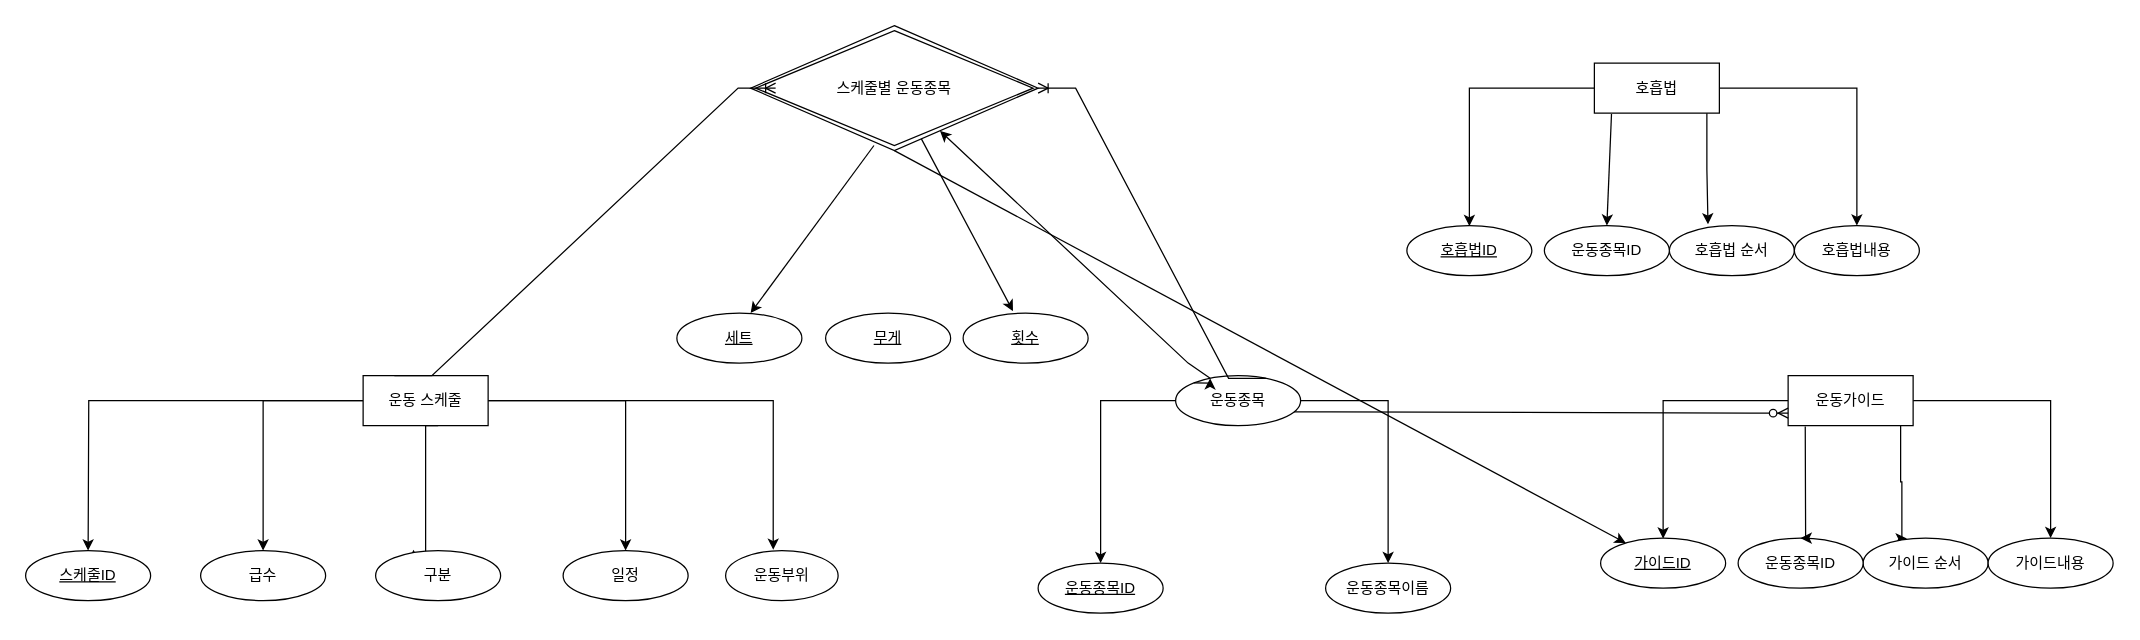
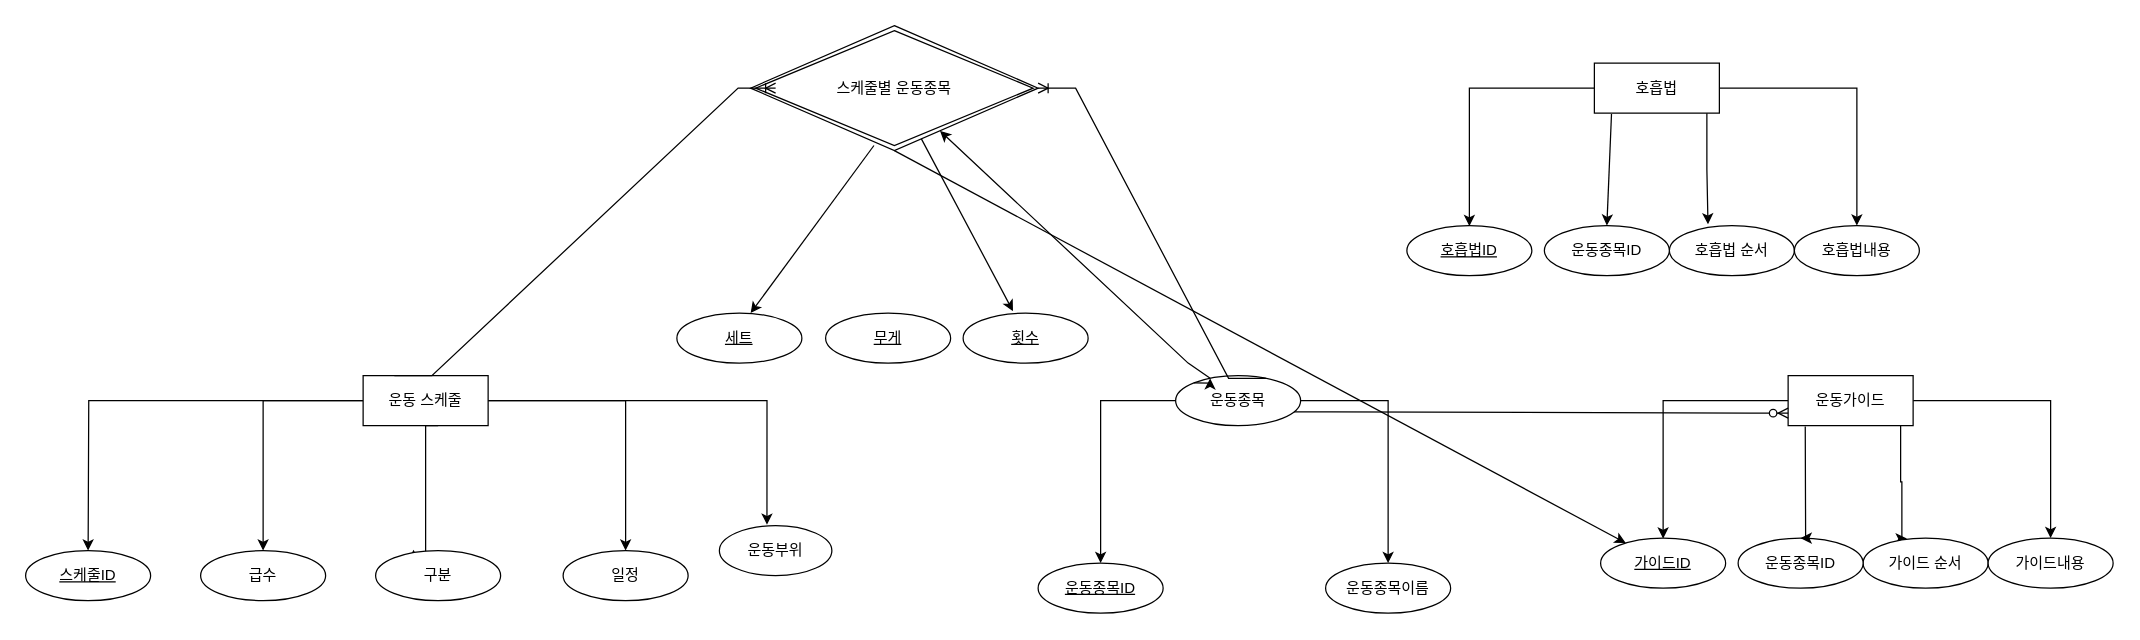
(782, 576) -> (776, 551)
